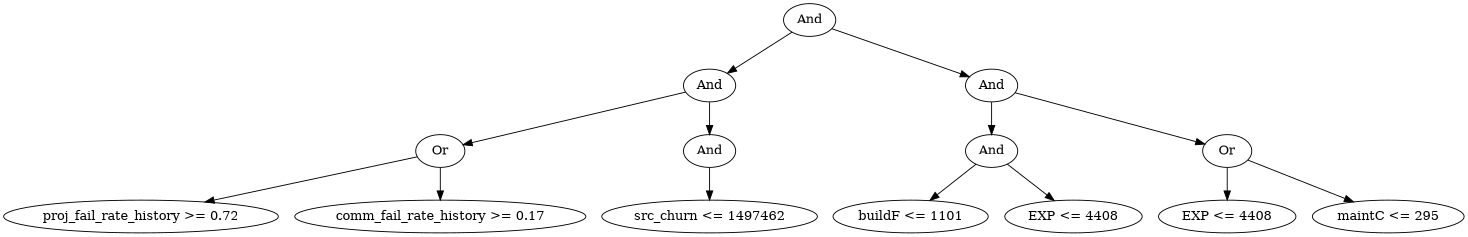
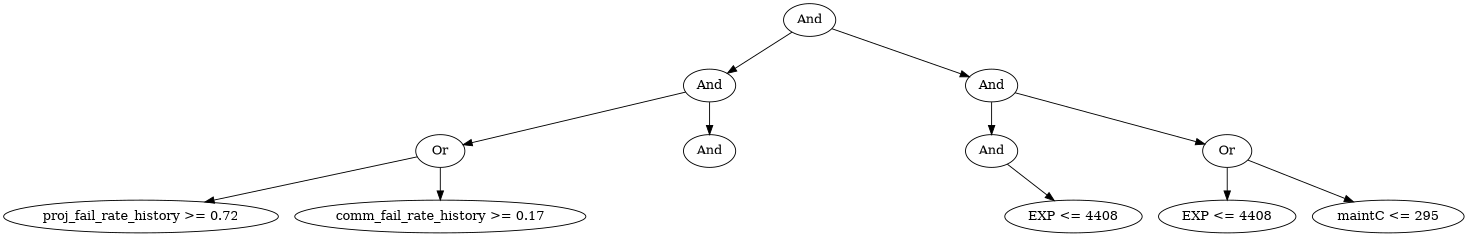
(710, 217) -> none
(911, 217) -> none
